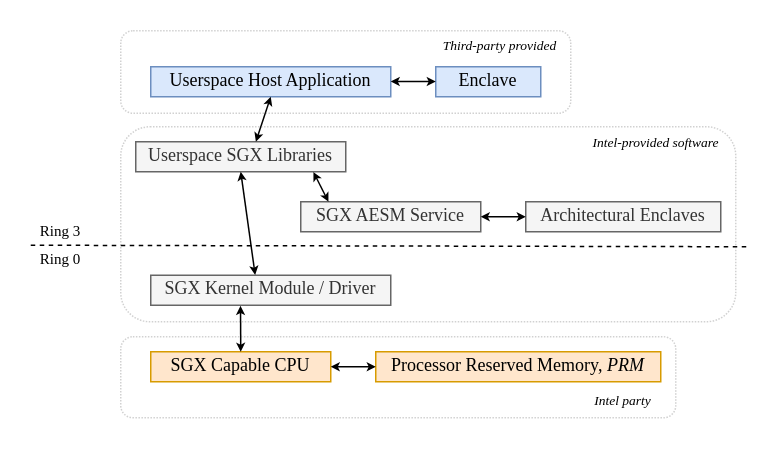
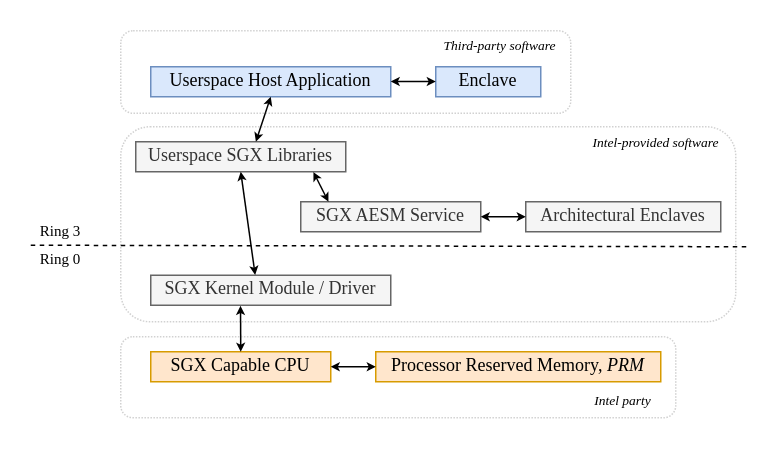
(500, 46) -> (500, 46)
